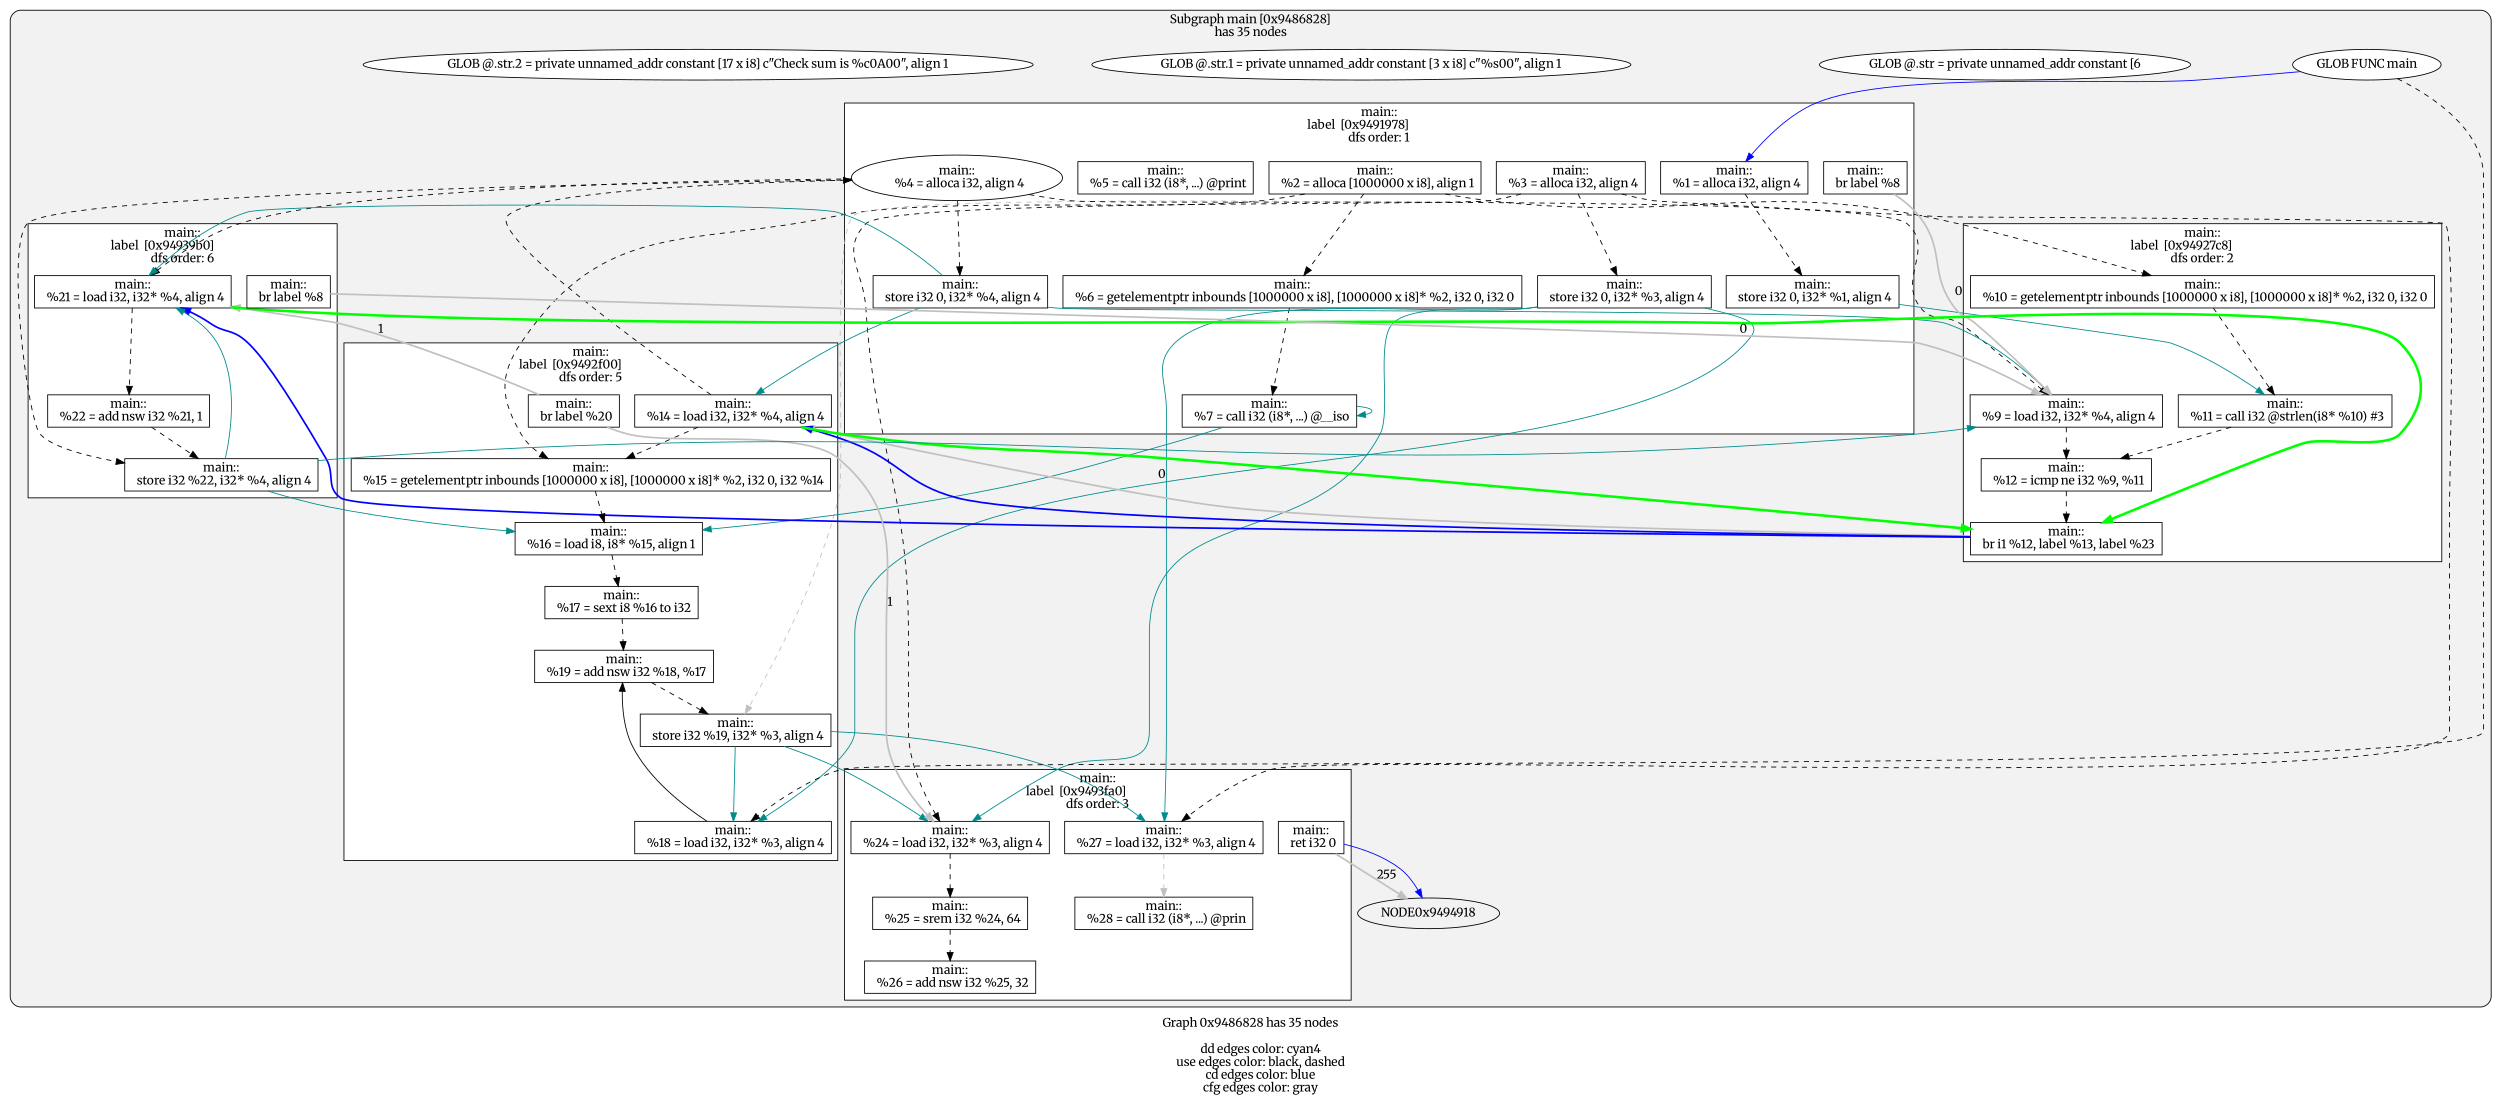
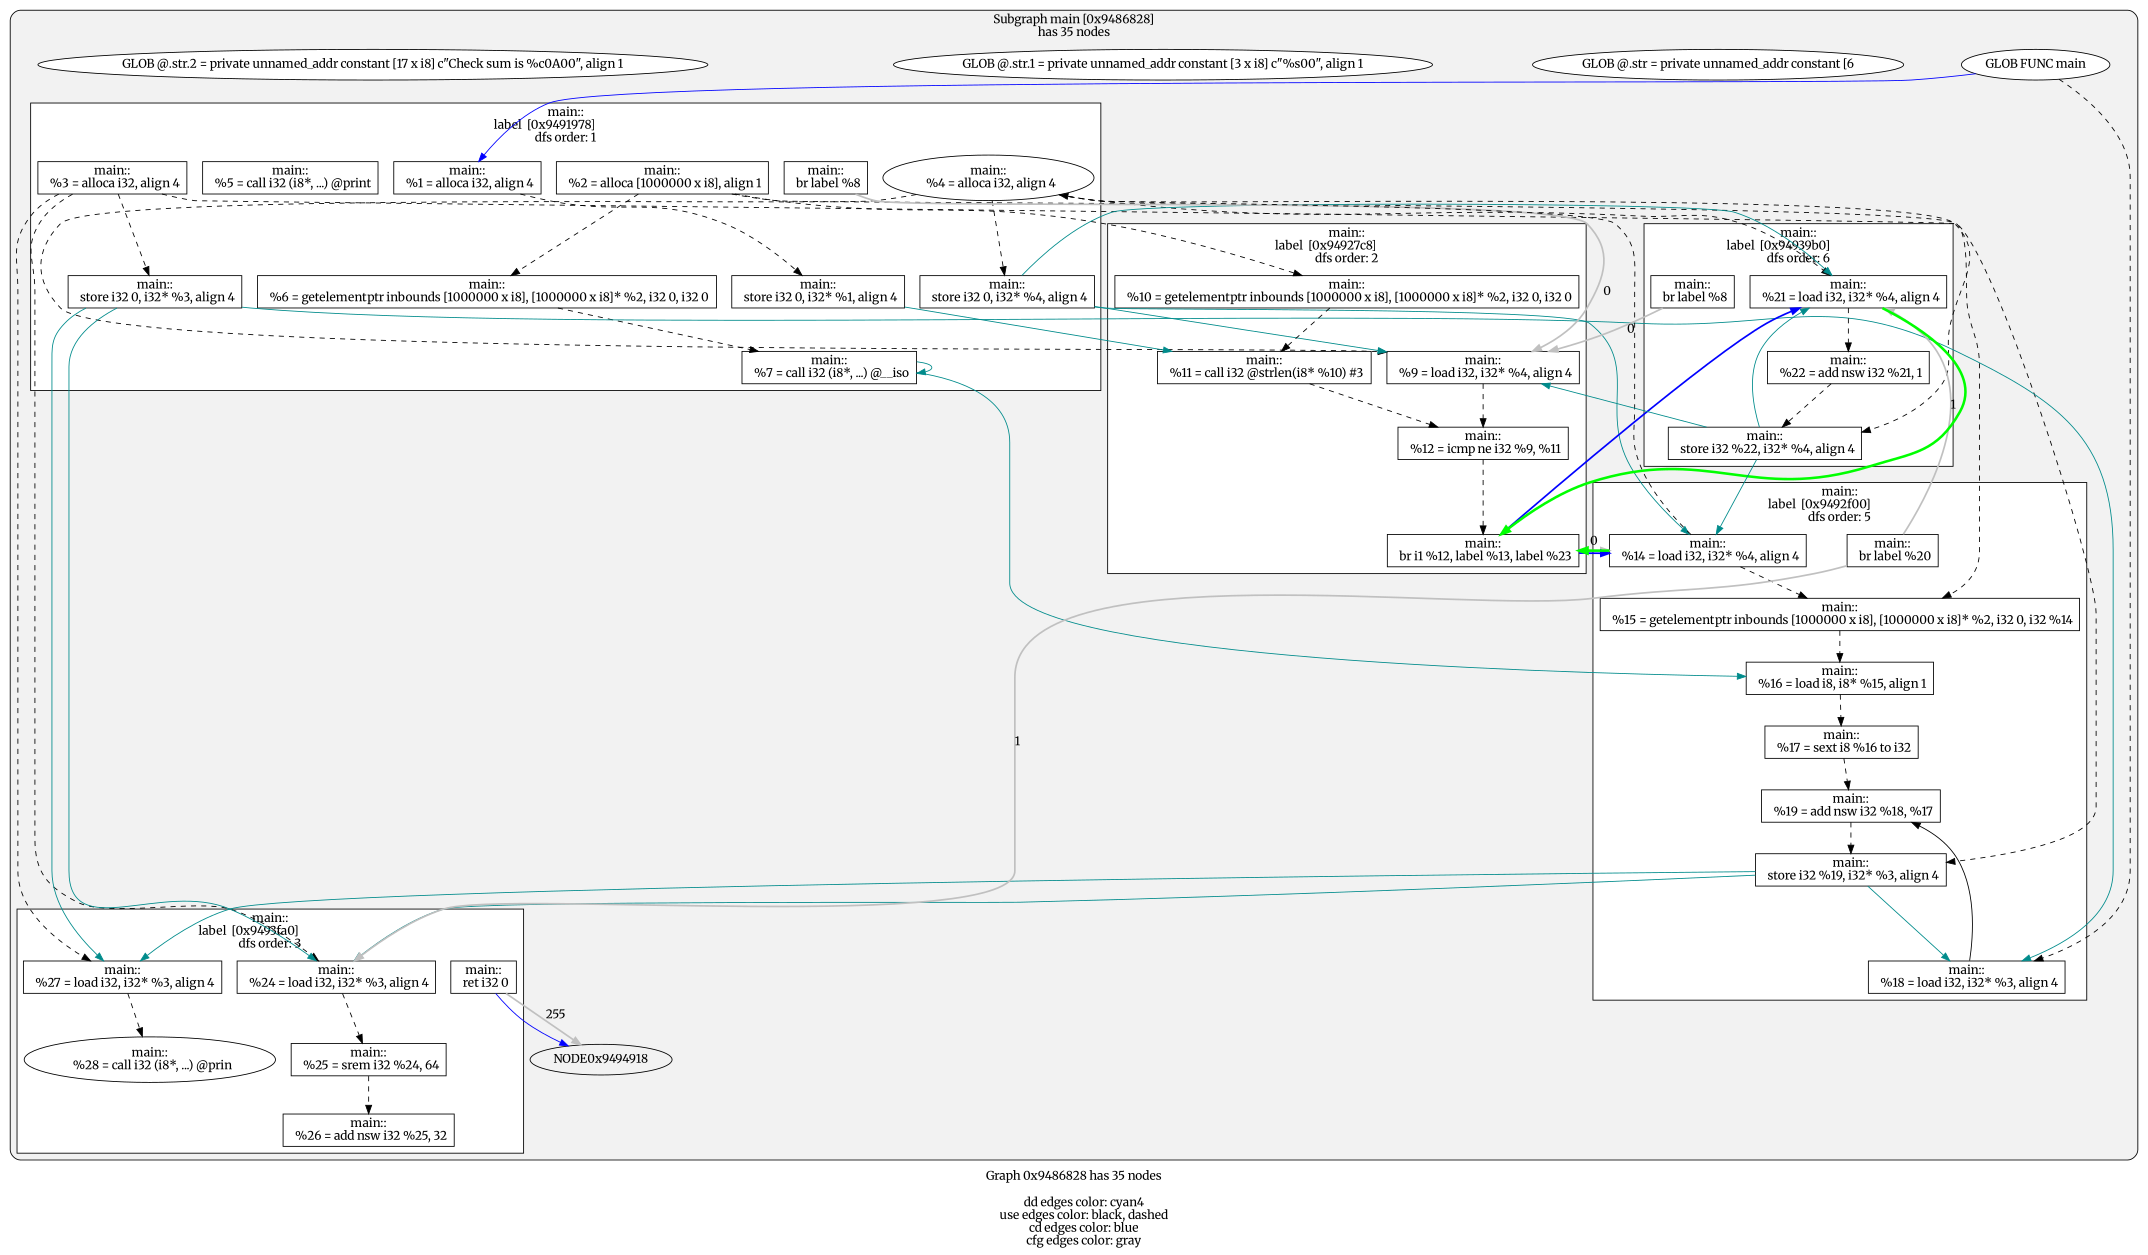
(850, 224) -> (1059, 211)
(386, 517) -> (1738, 493)
(1164, 871) -> (134, 1011)
(1164, 913) -> (150, 1060)
